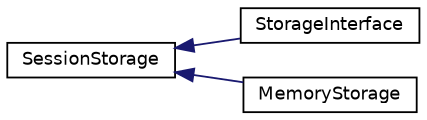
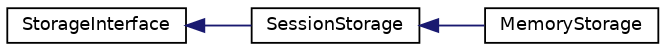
(217, 42) -> (228, 26)
